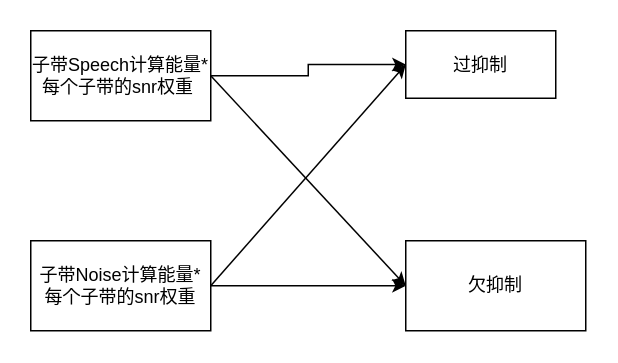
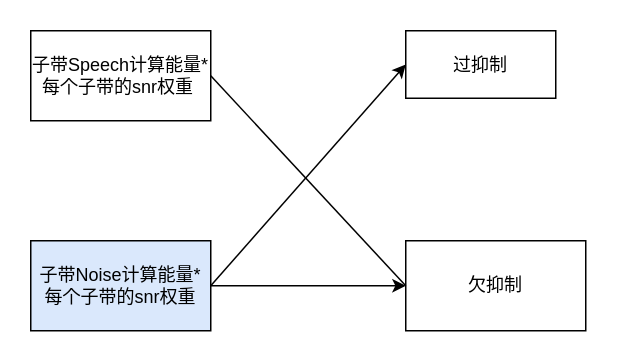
(308, 74) -> none
(398, 277) -> (400, 280)
(121, 286) -> (121, 286)
